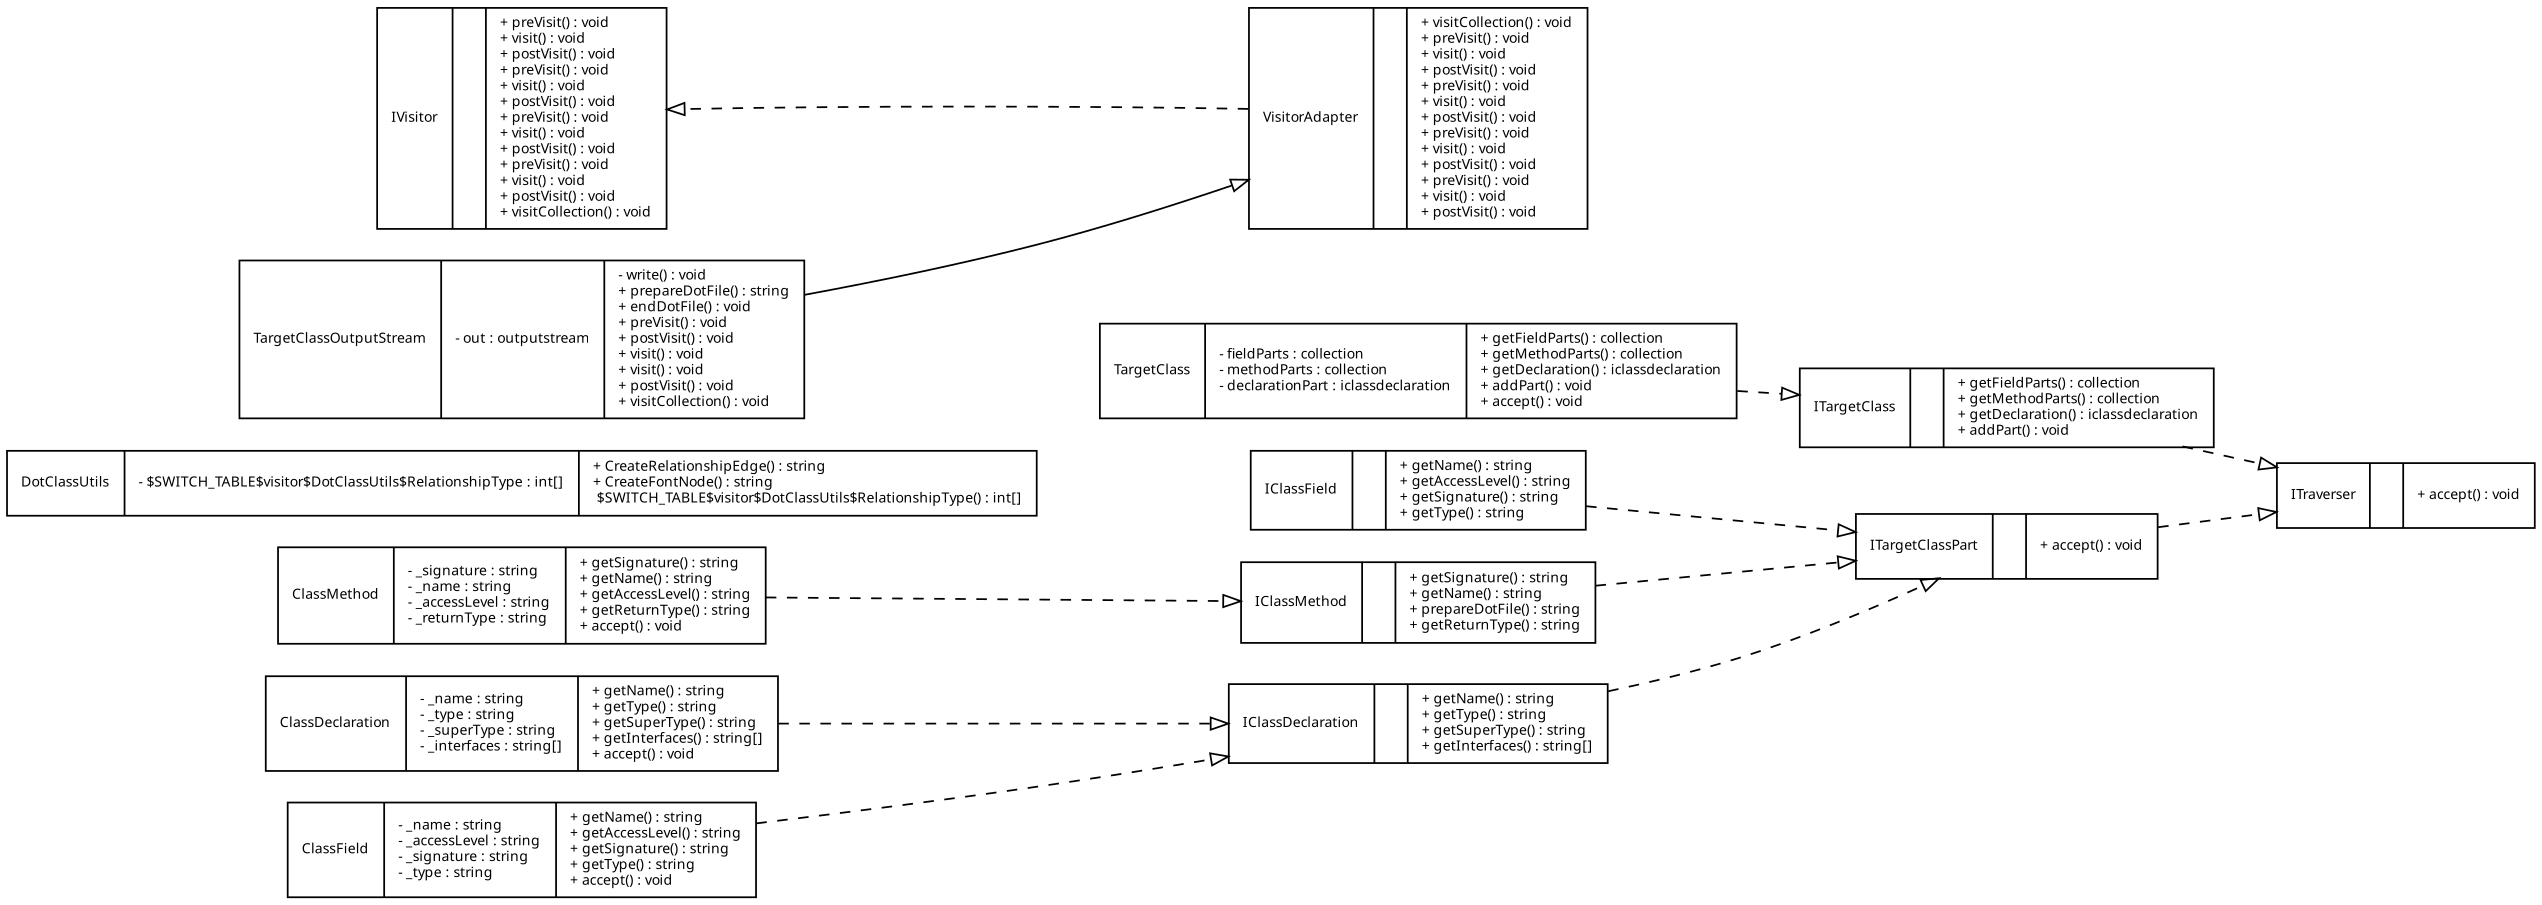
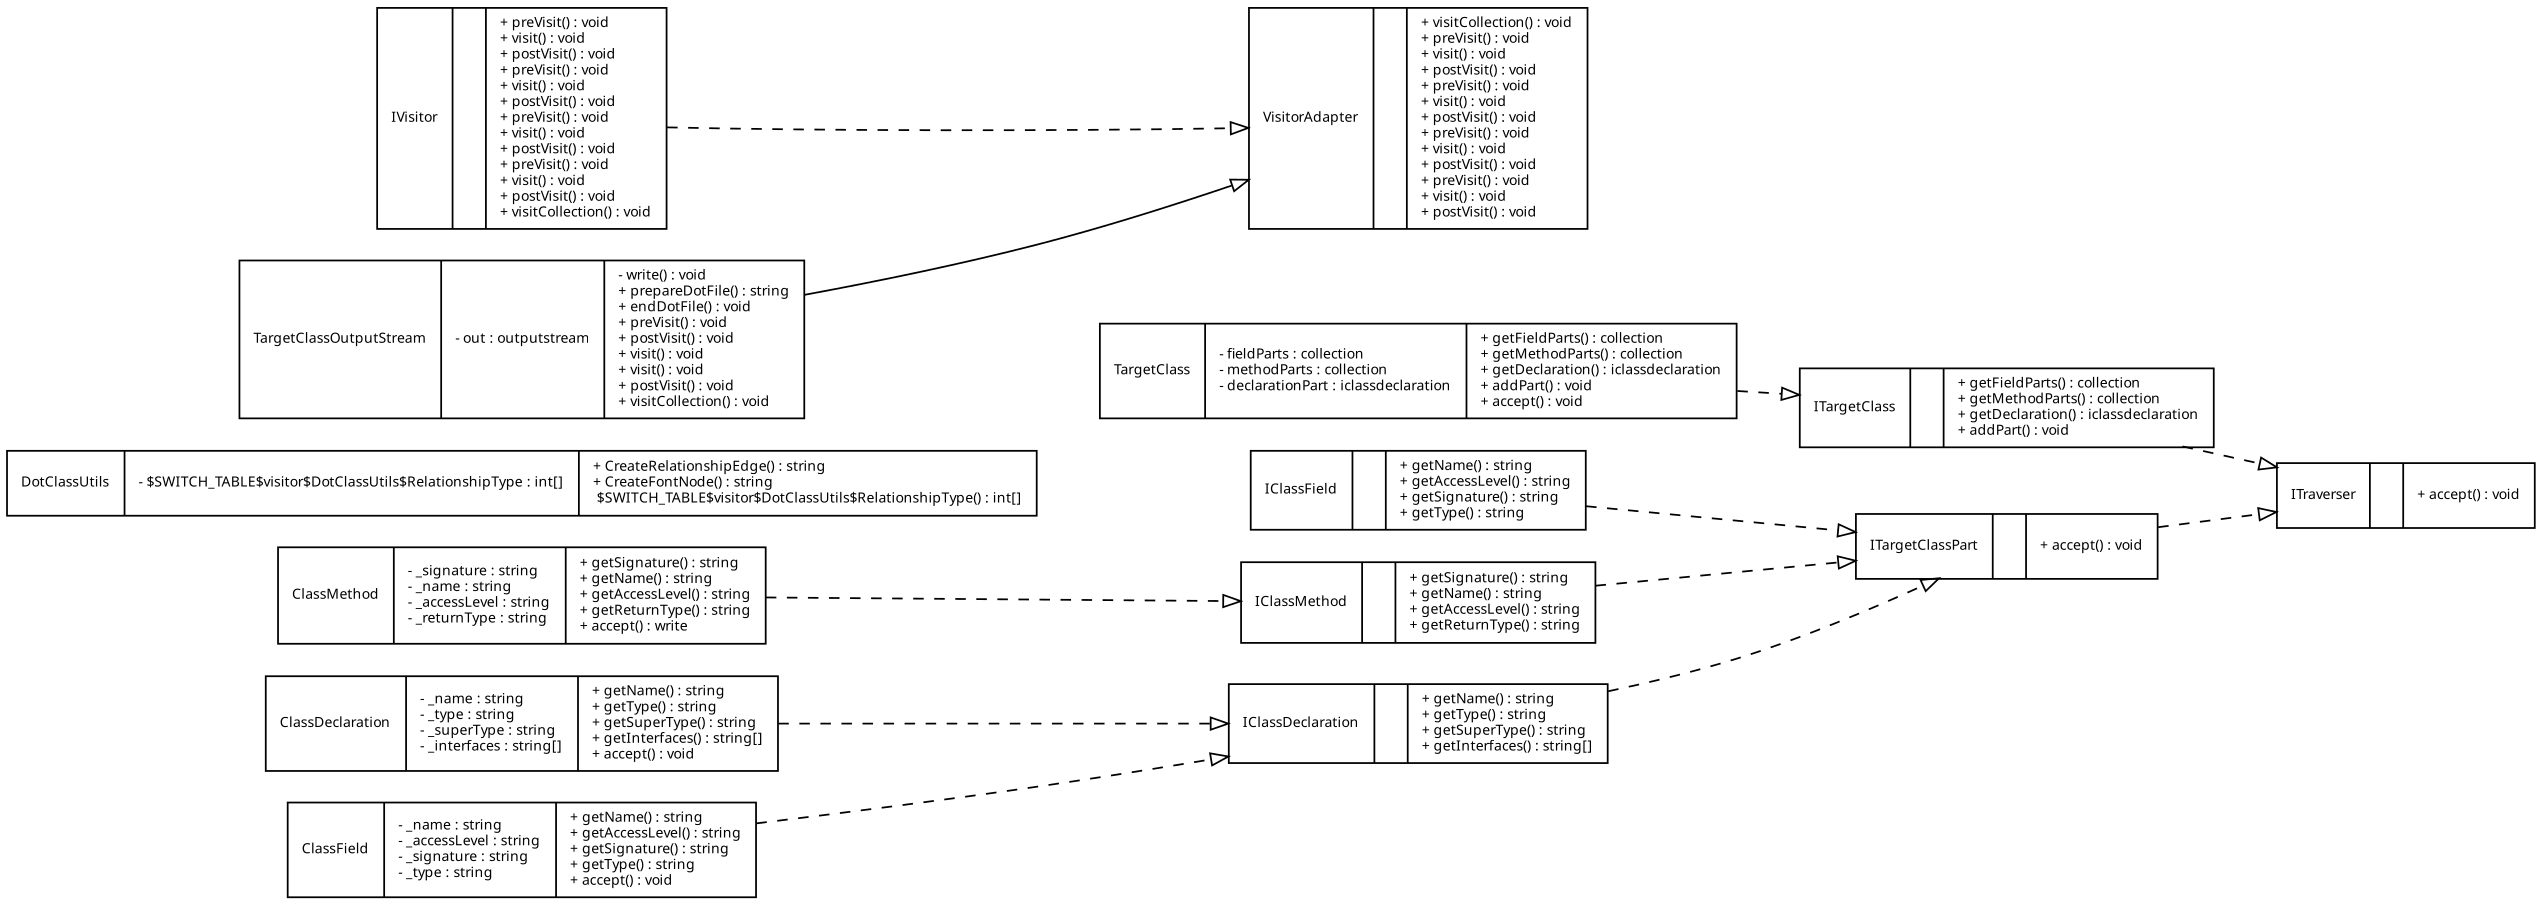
(966, 107) -> (949, 130)
(1495, 610) -> (1495, 610)
(632, 626) -> (634, 626)
